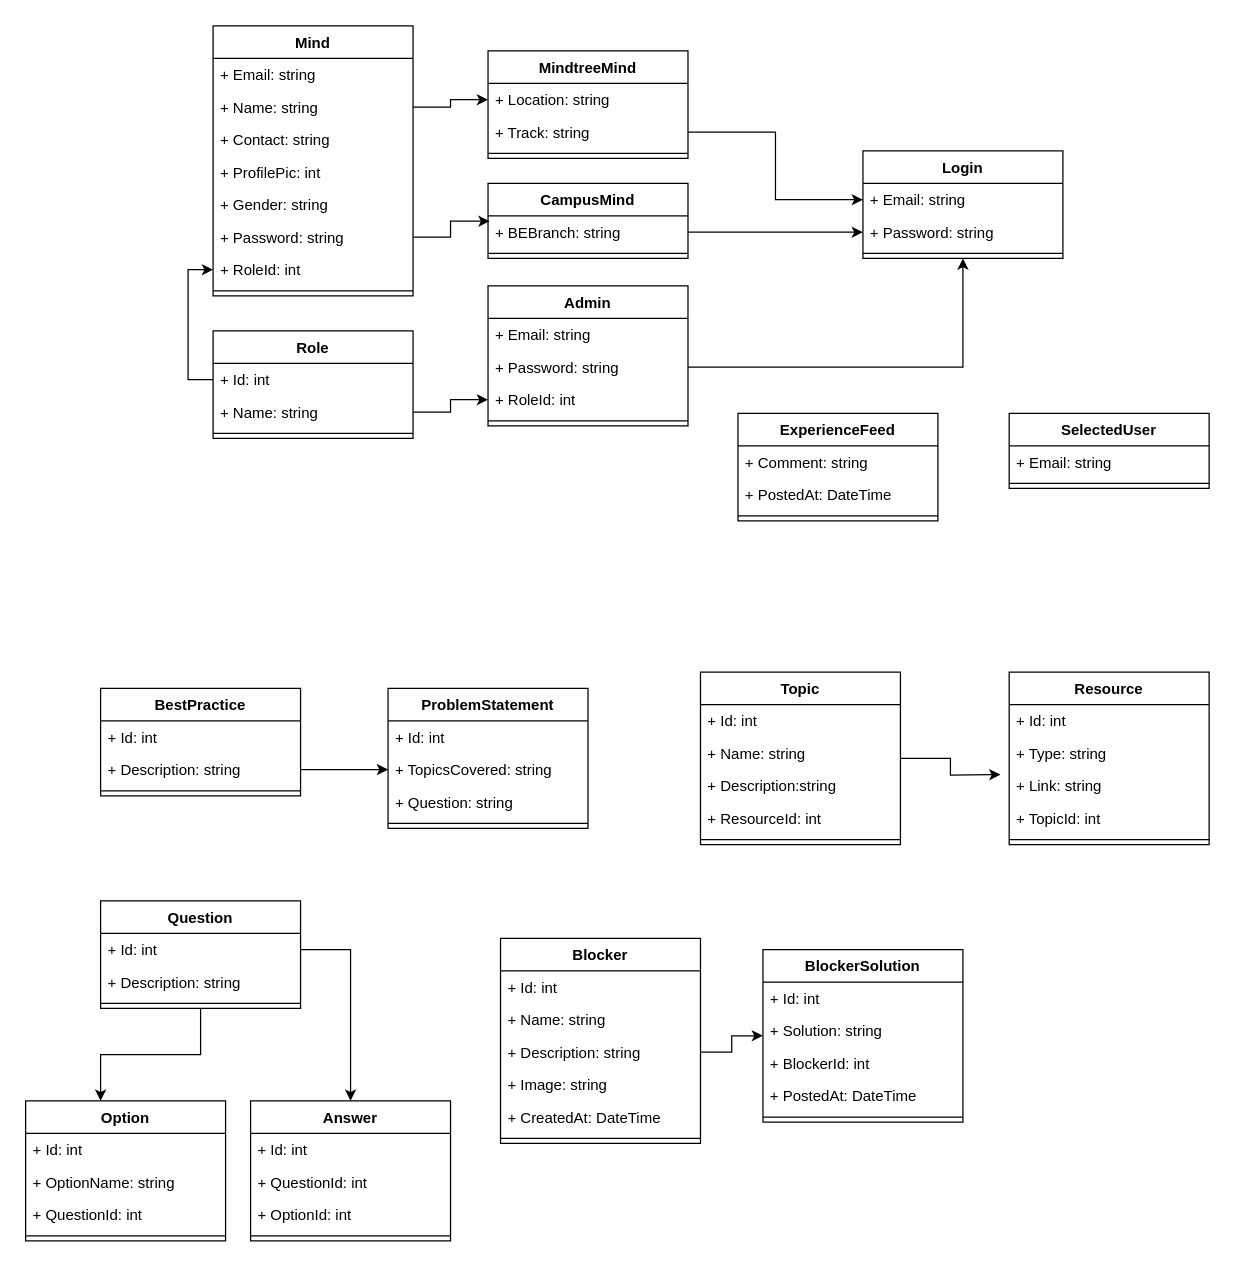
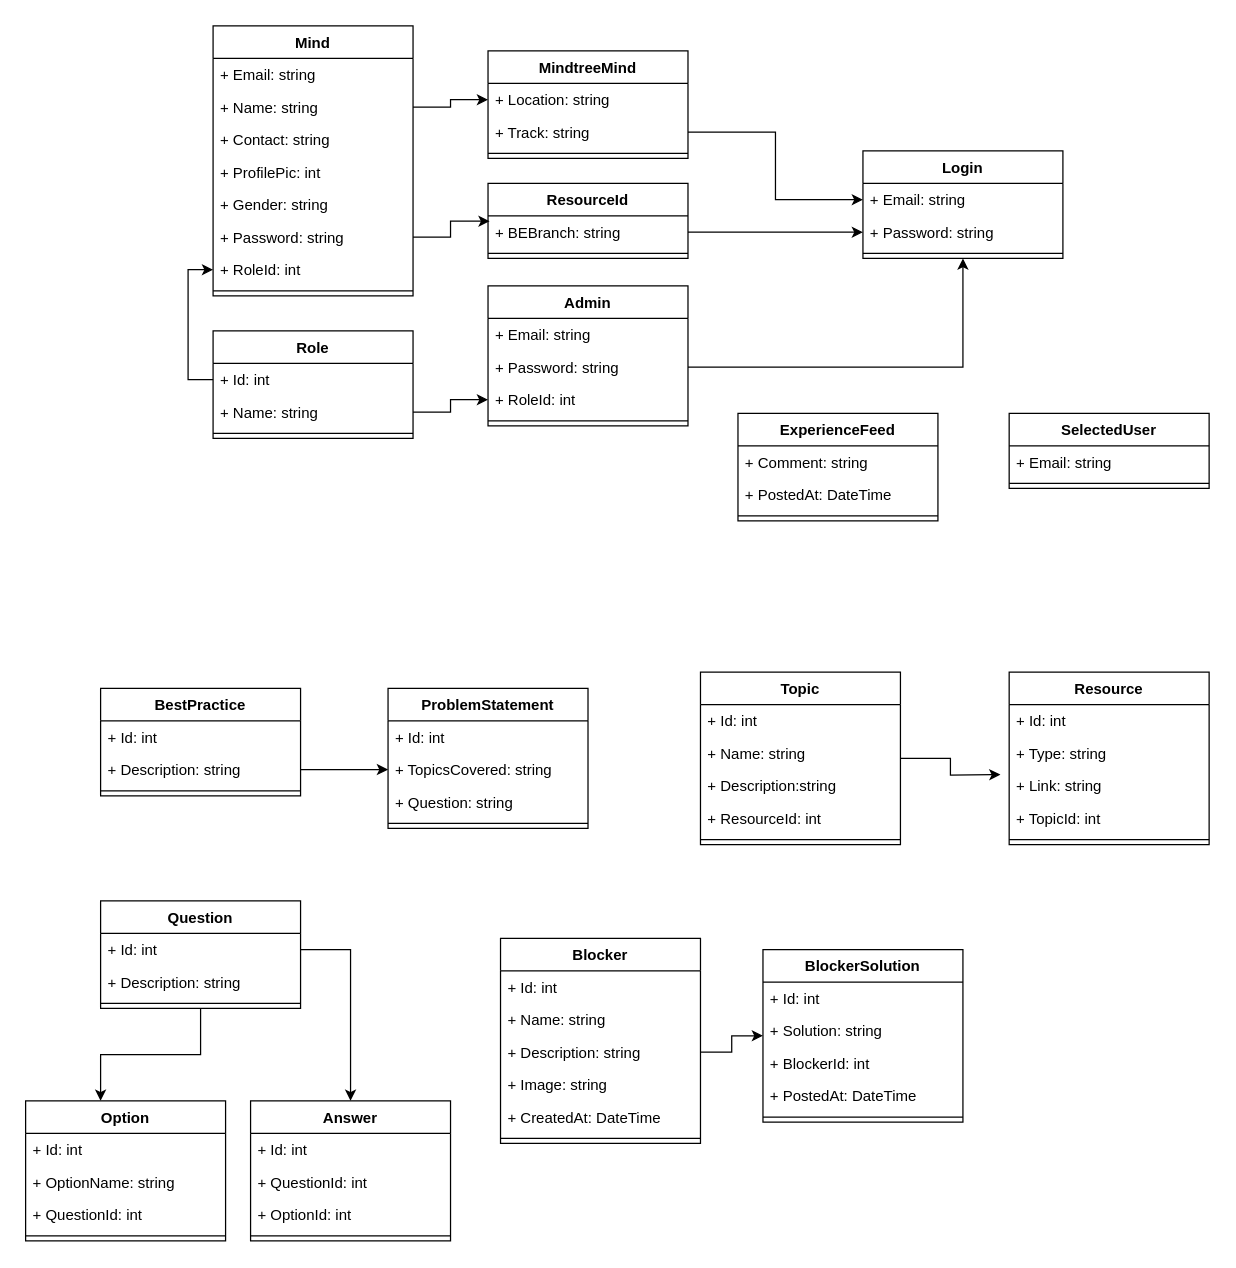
(588, 200) -> (588, 200)
